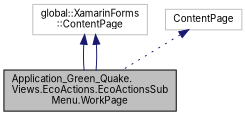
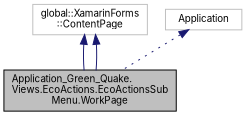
(204, 20) -> (204, 20)
